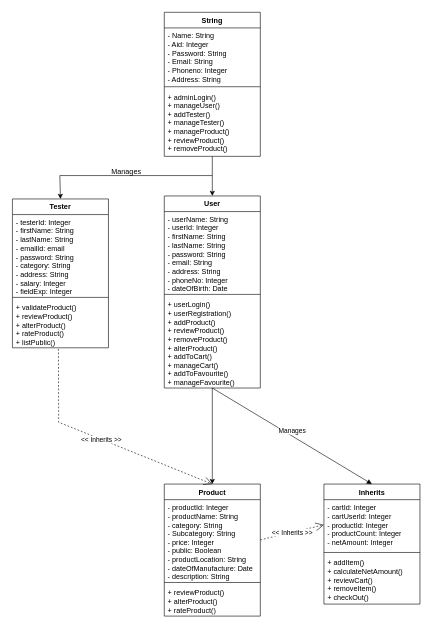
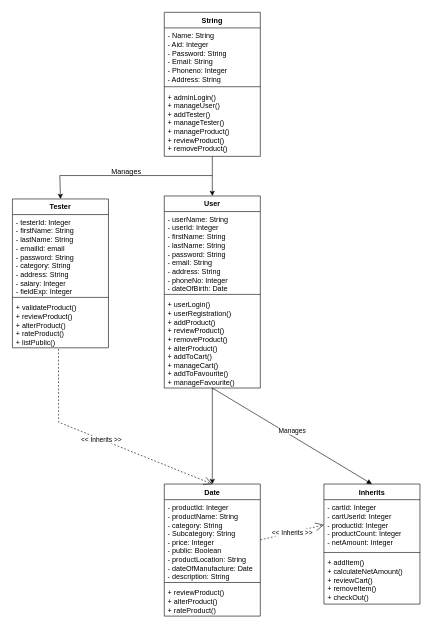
(212, 492) -> (212, 492)
